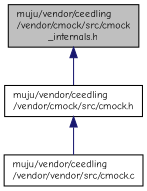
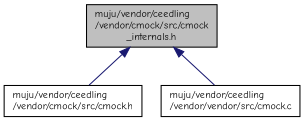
(74, 141) -> (198, 70)
